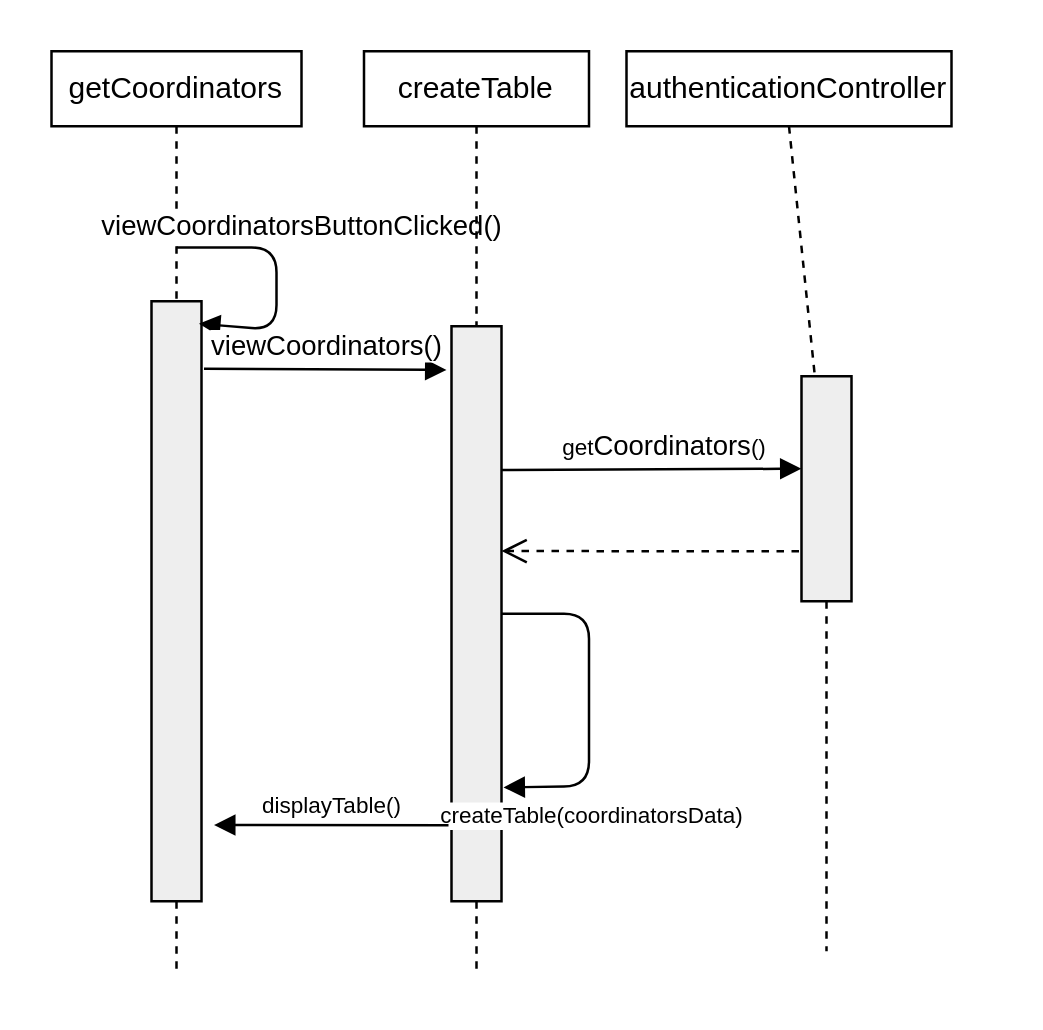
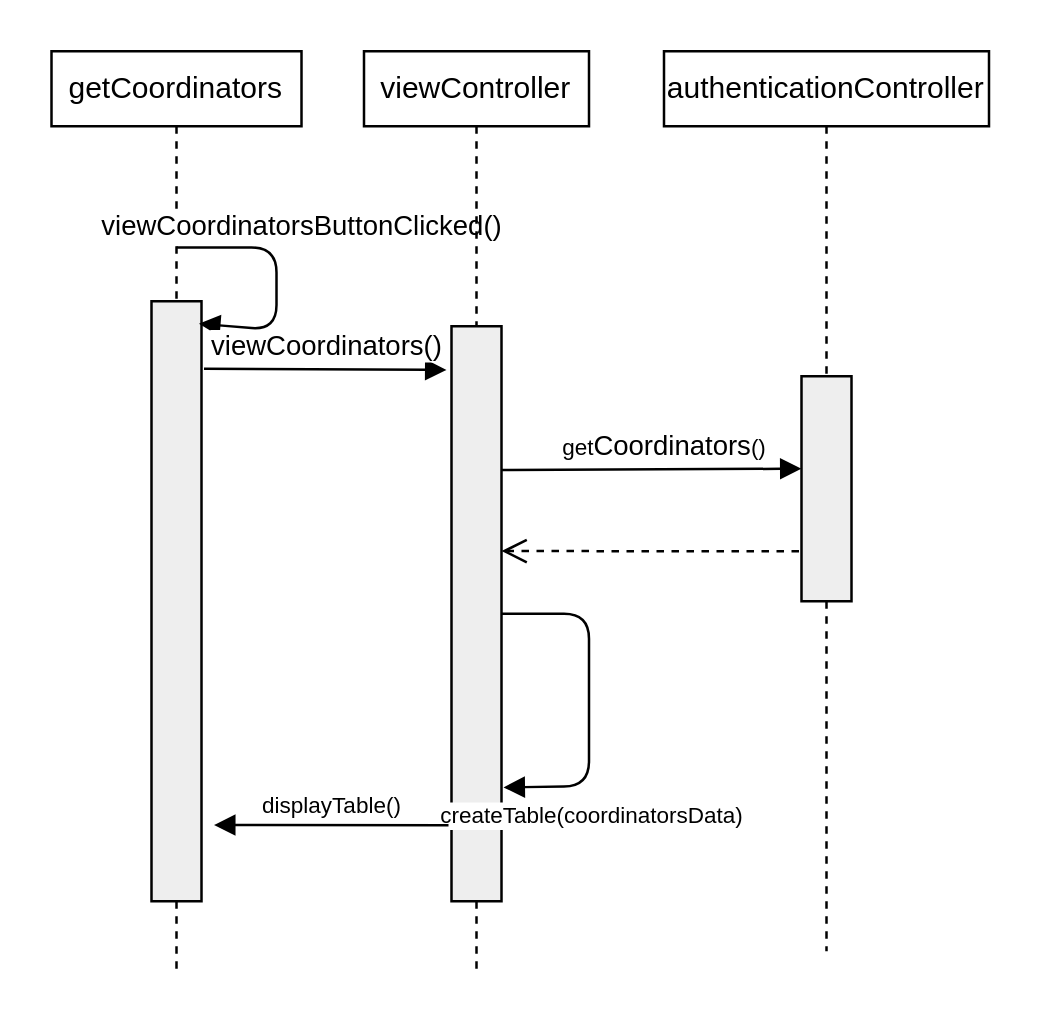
(476, 89) -> (476, 89)
(789, 89) -> (826, 89)
